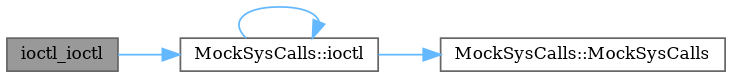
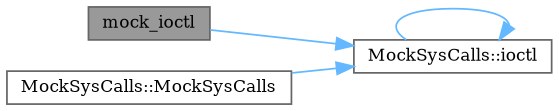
(62, 55) -> (149, 23)
(401, 55) -> (314, 71)
